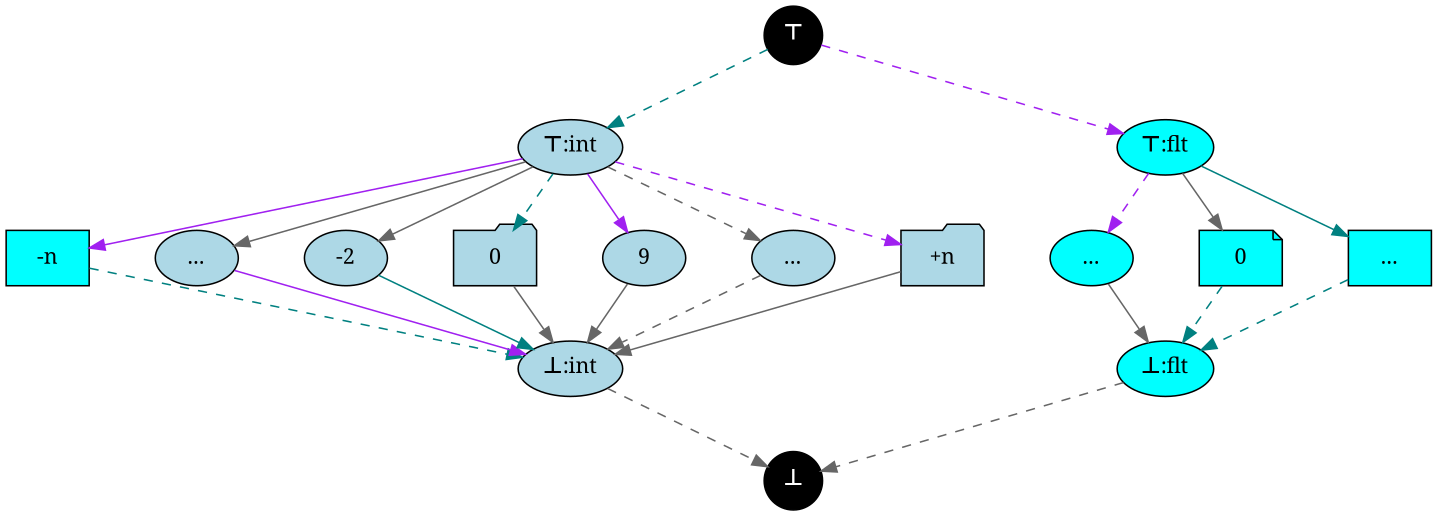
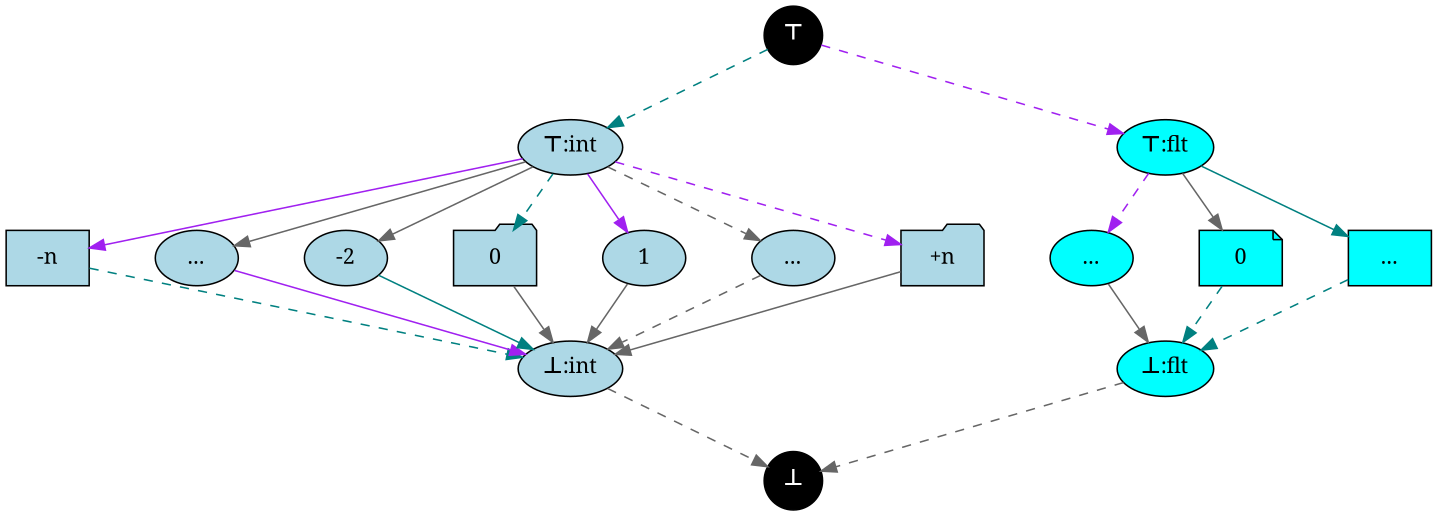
(48, 258) -> (48, 258)
(644, 258) -> (644, 258)
